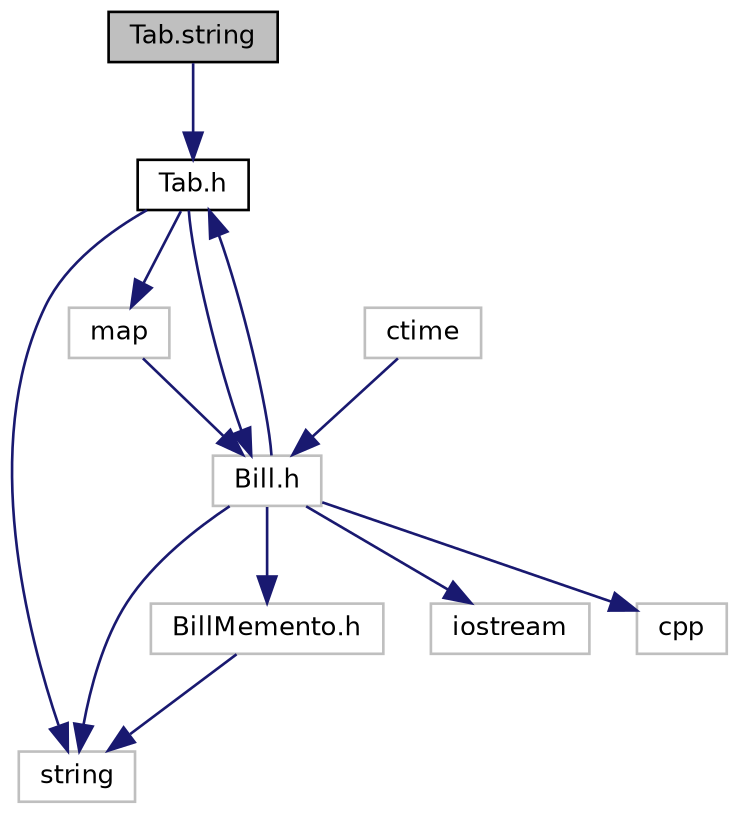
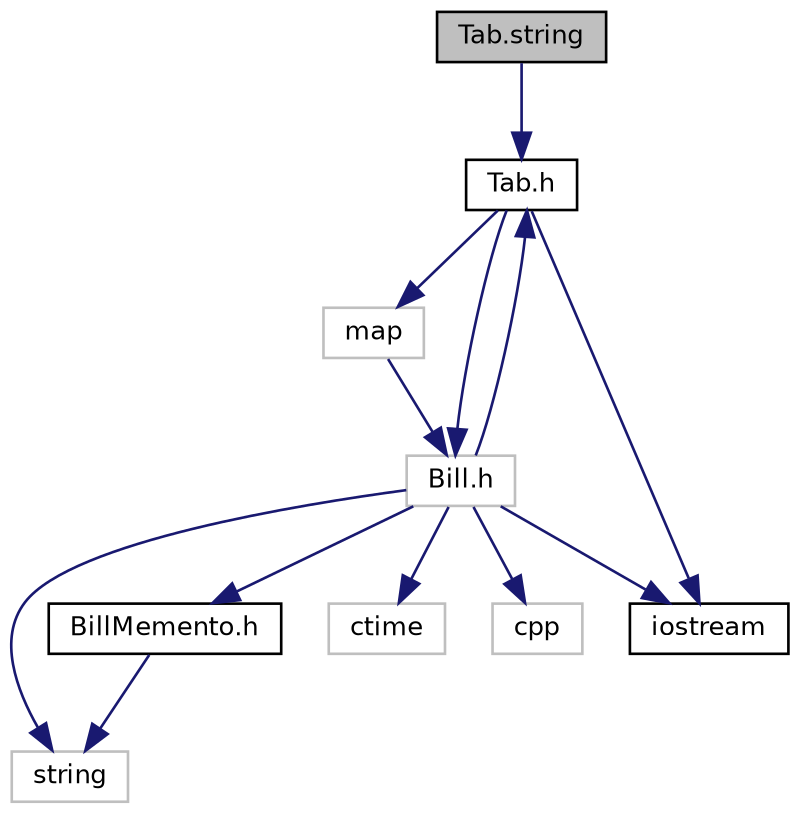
(355, 398) -> (430, 543)
(14, 445) -> (610, 395)
(267, 629) -> (165, 629)
(510, 629) -> (709, 629)
